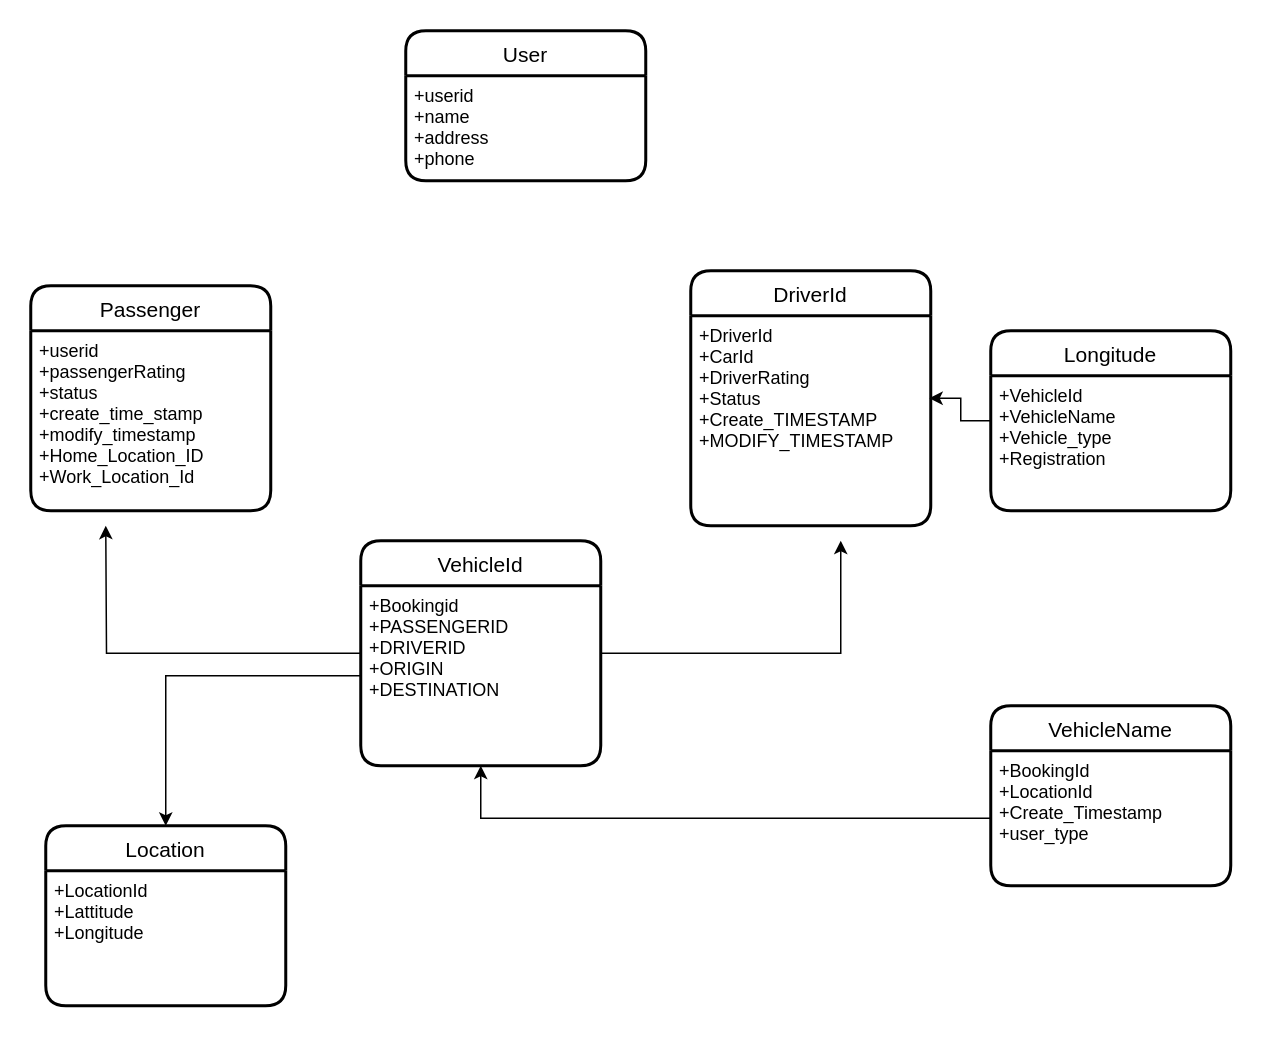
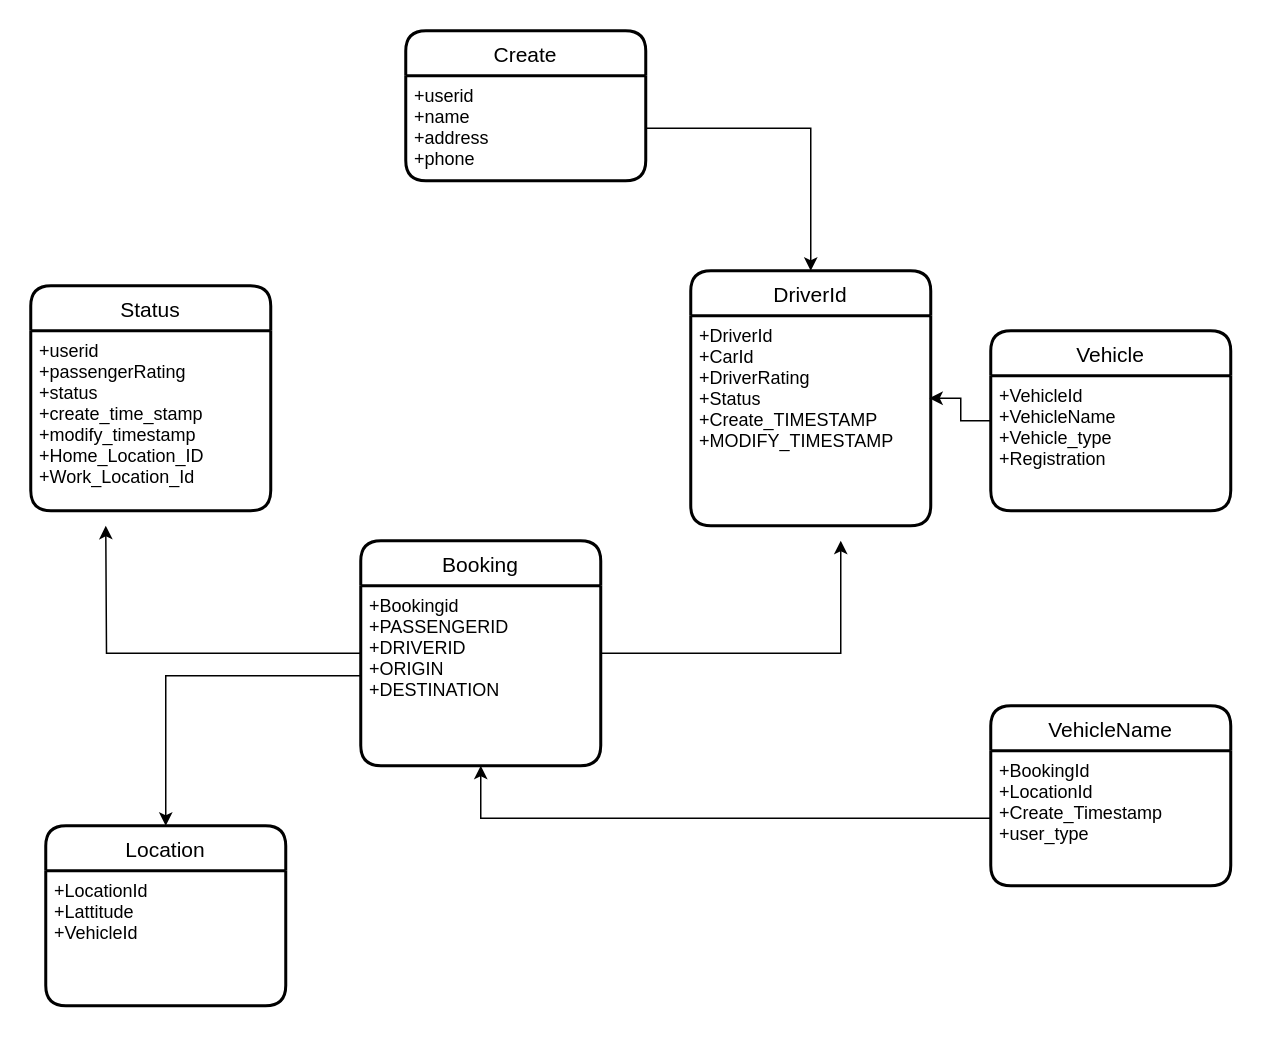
(525, 55) -> (525, 55)
none -> (795, 128)
(150, 310) -> (150, 310)
(1110, 355) -> (1110, 355)
(480, 565) -> (480, 565)
(107, 891) -> (107, 891)
